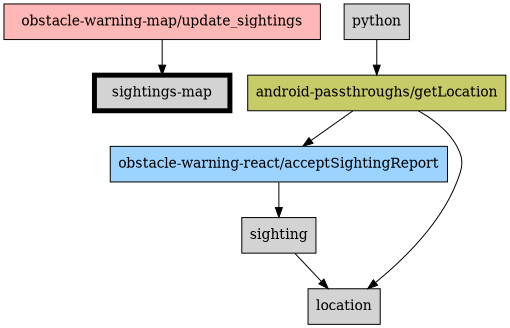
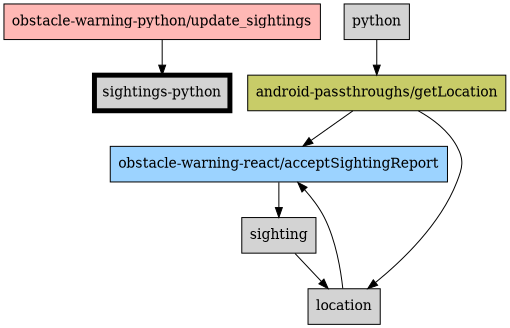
(162, 22) -> (162, 22)
(162, 93) -> (162, 93)
none -> (332, 236)
